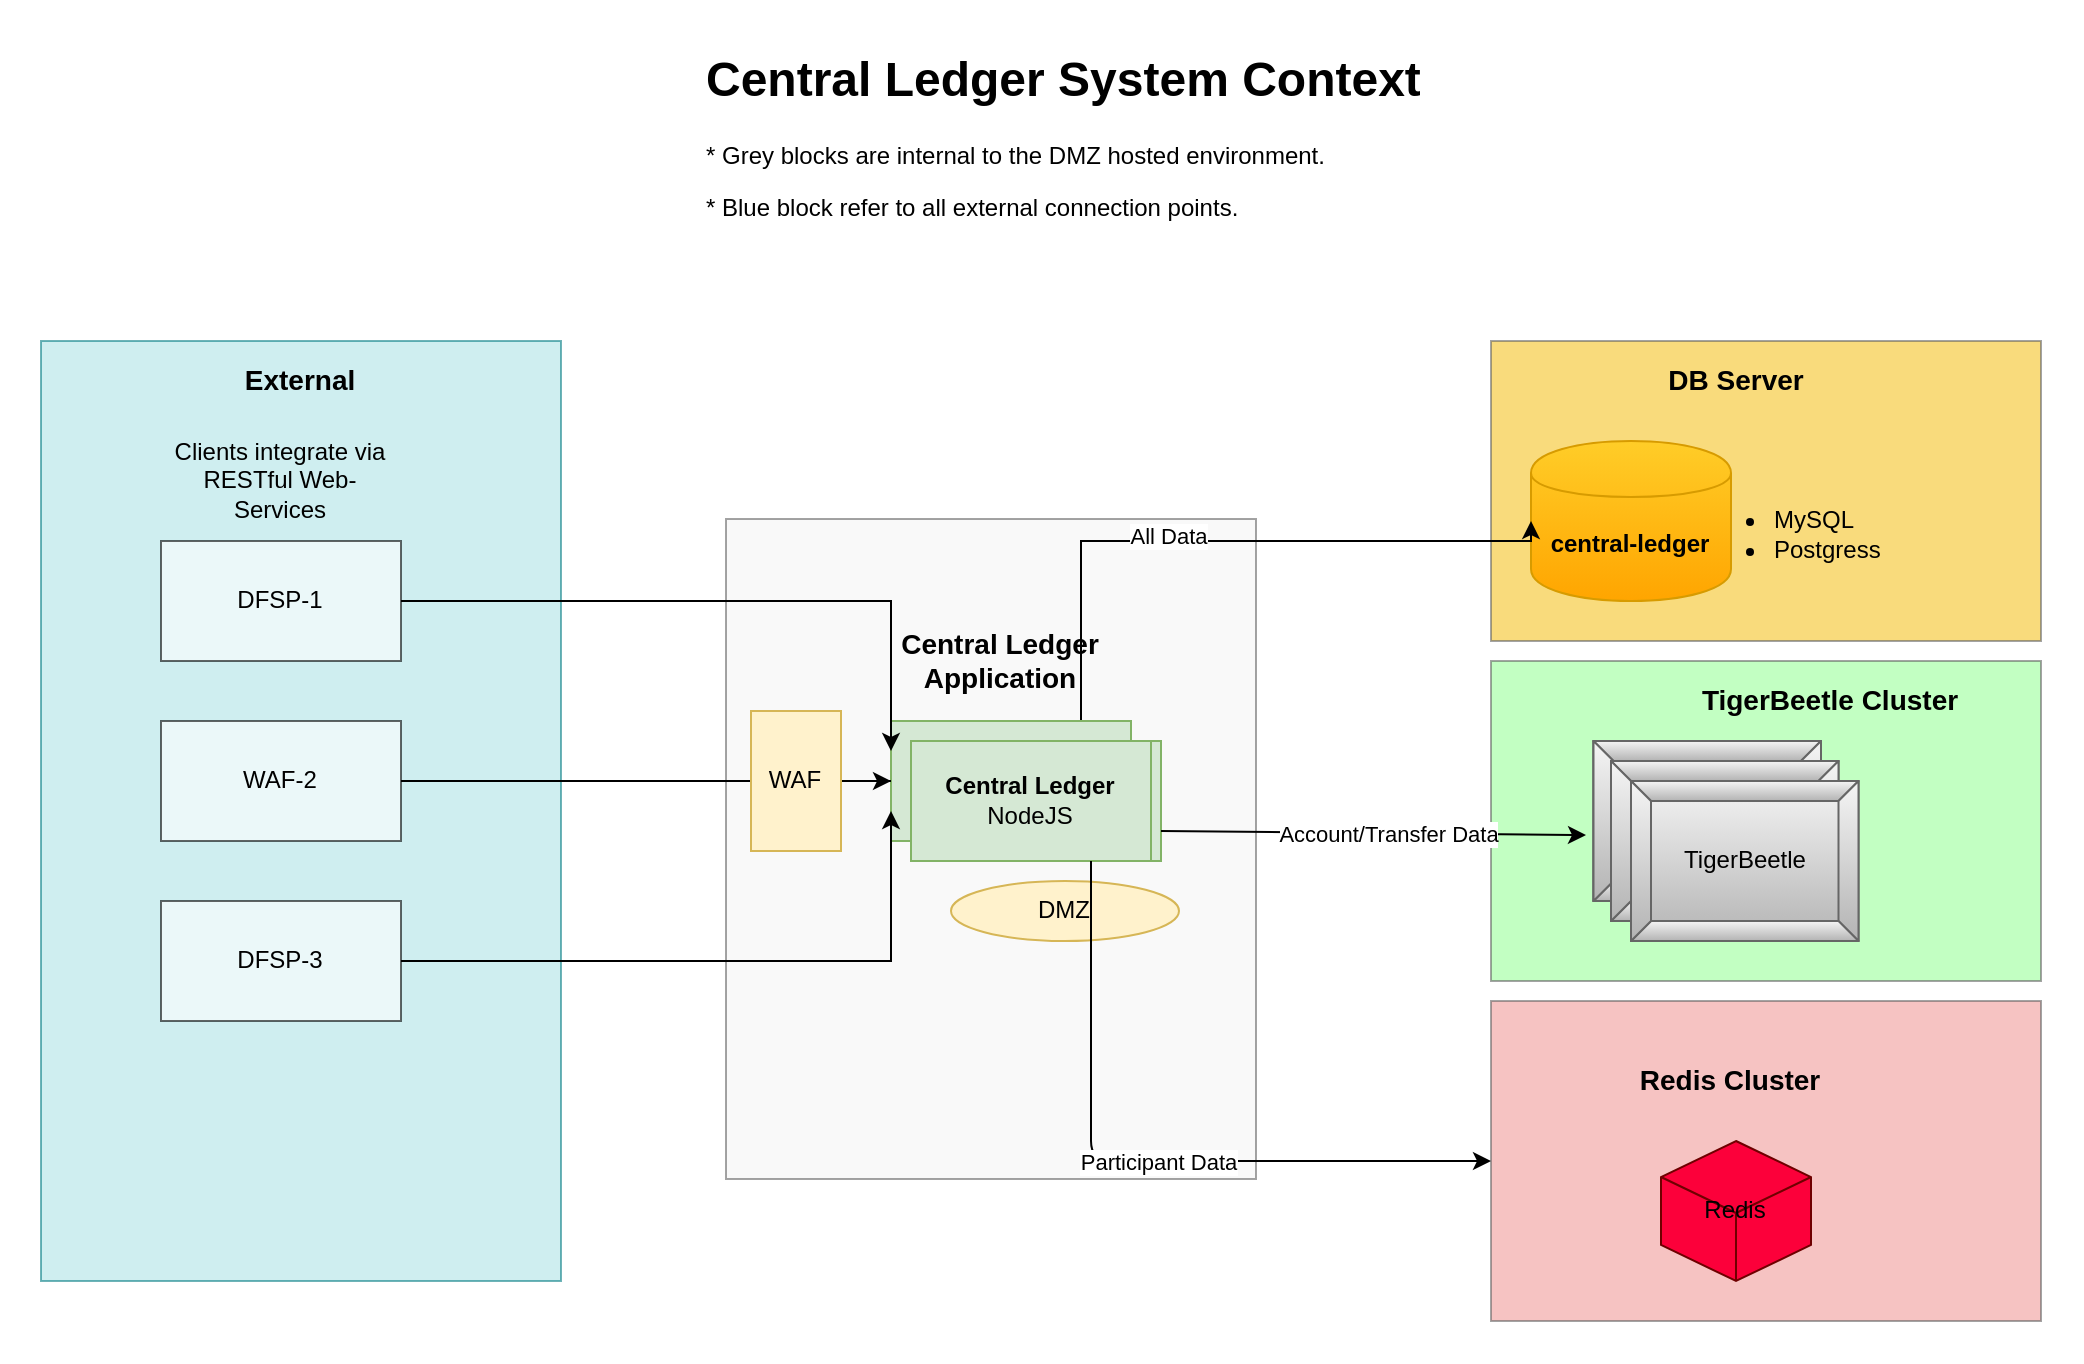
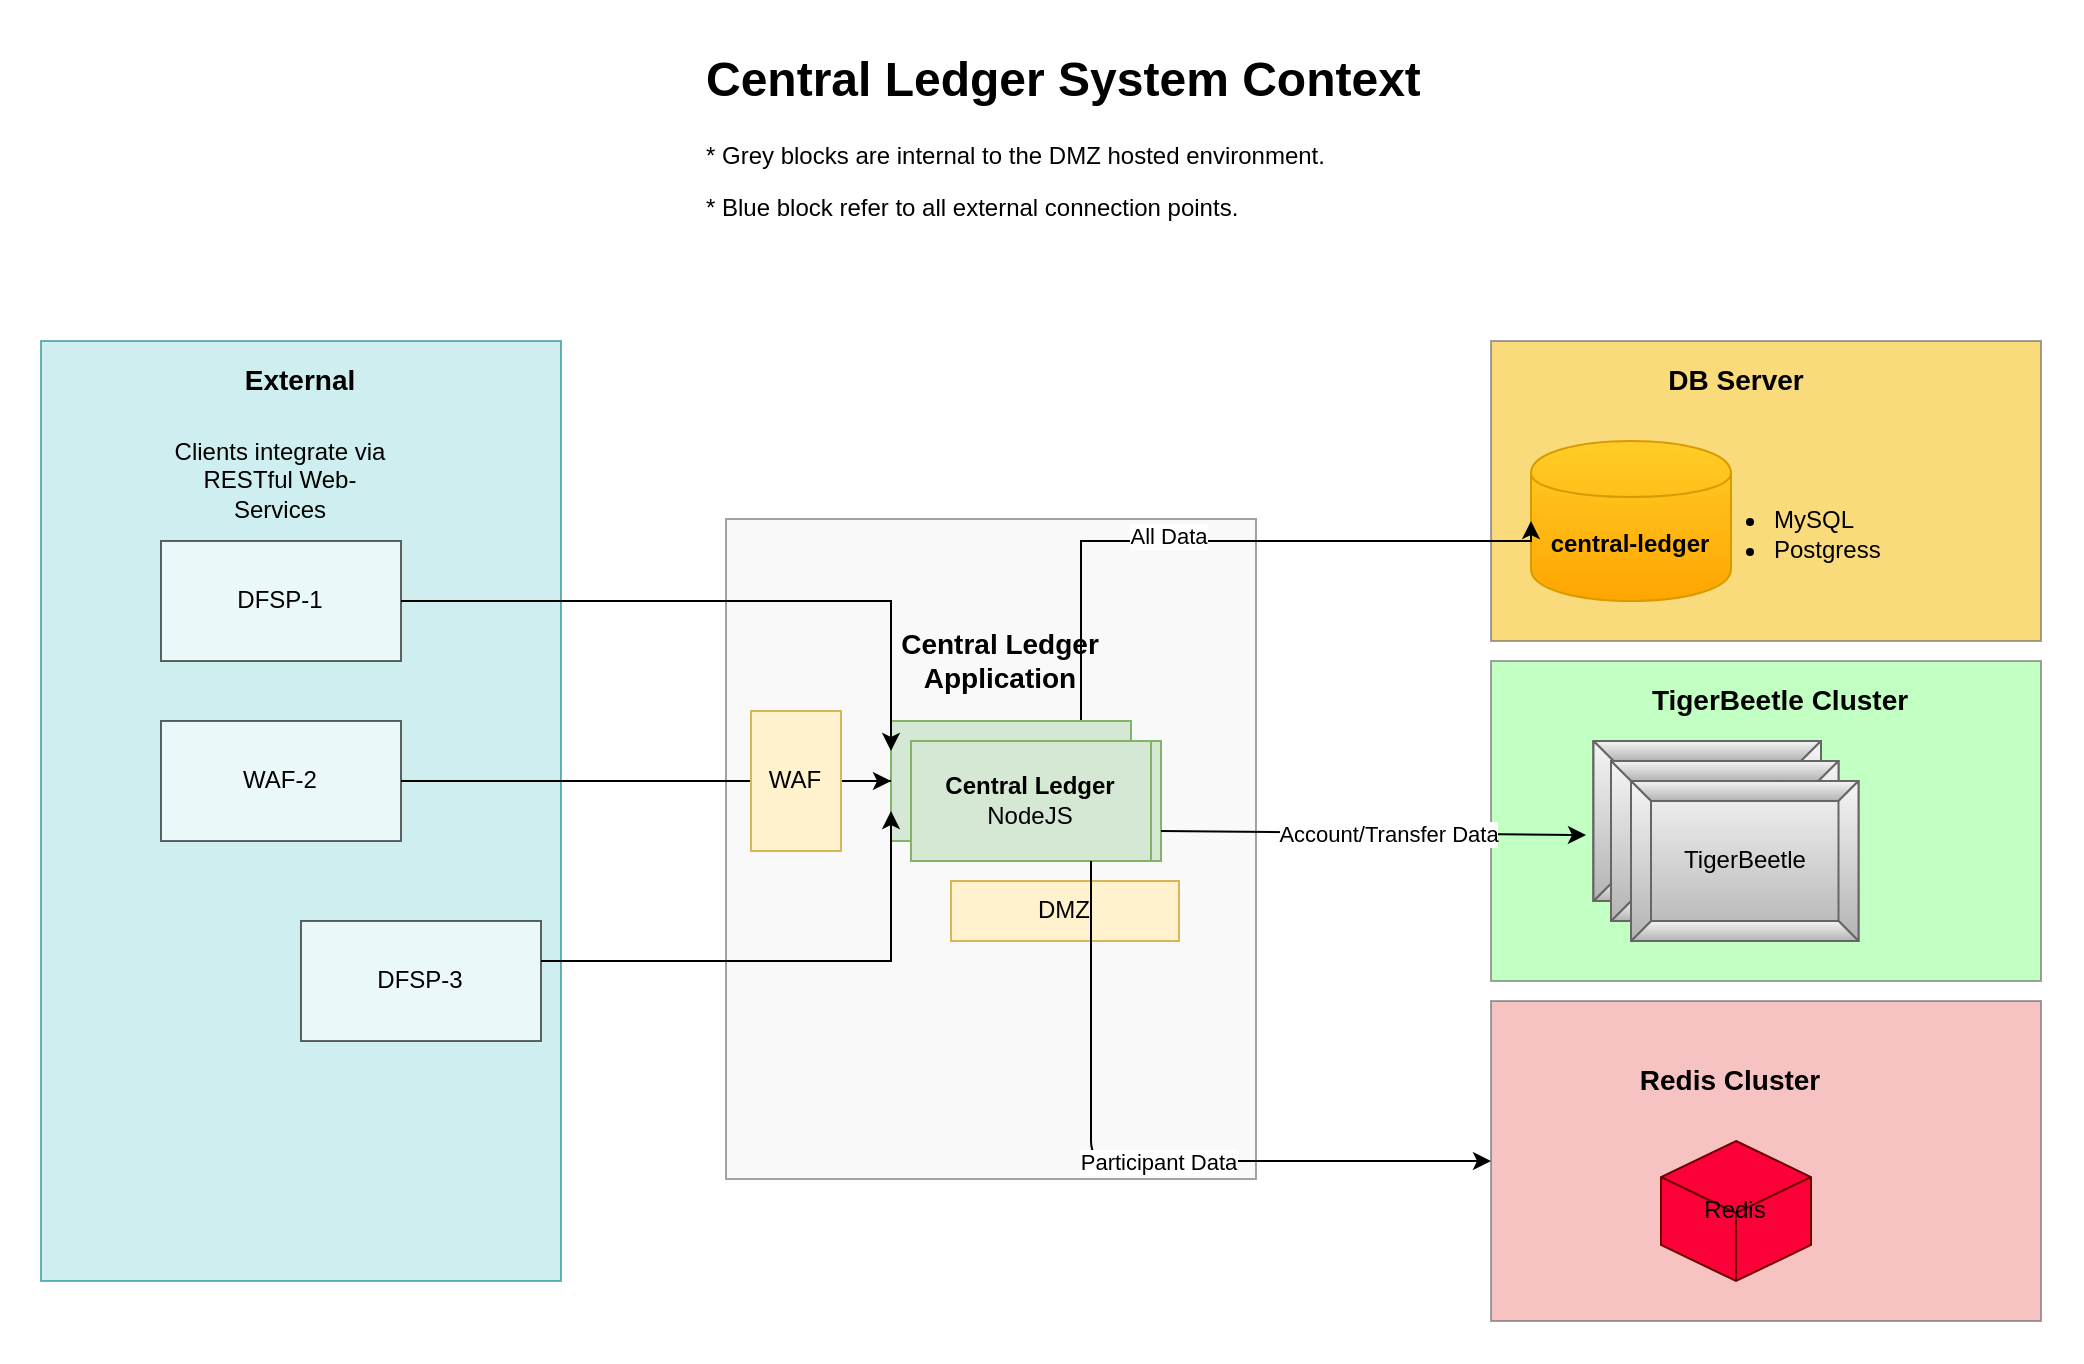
(1831, 701) -> (1781, 701)
(1065, 911) -> (1065, 911)
(281, 961) -> (421, 981)
